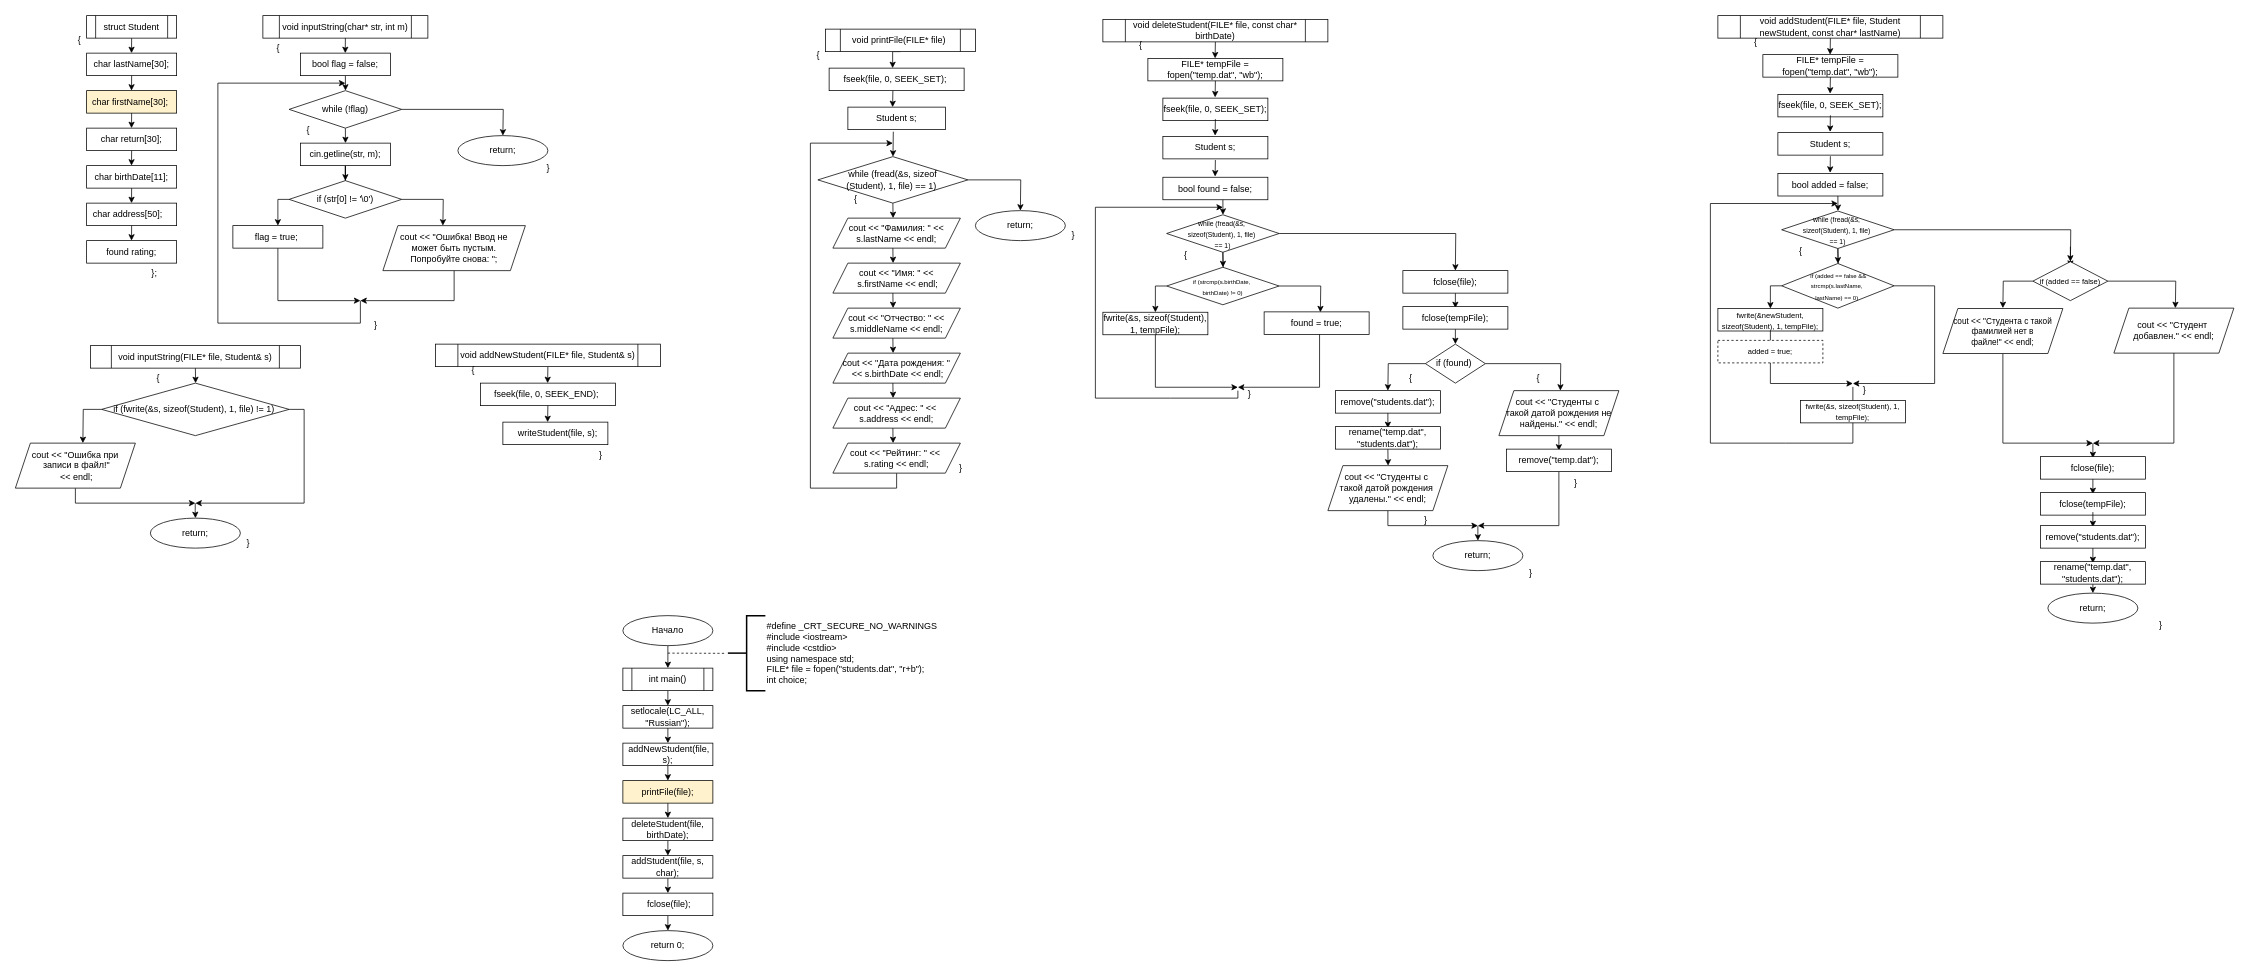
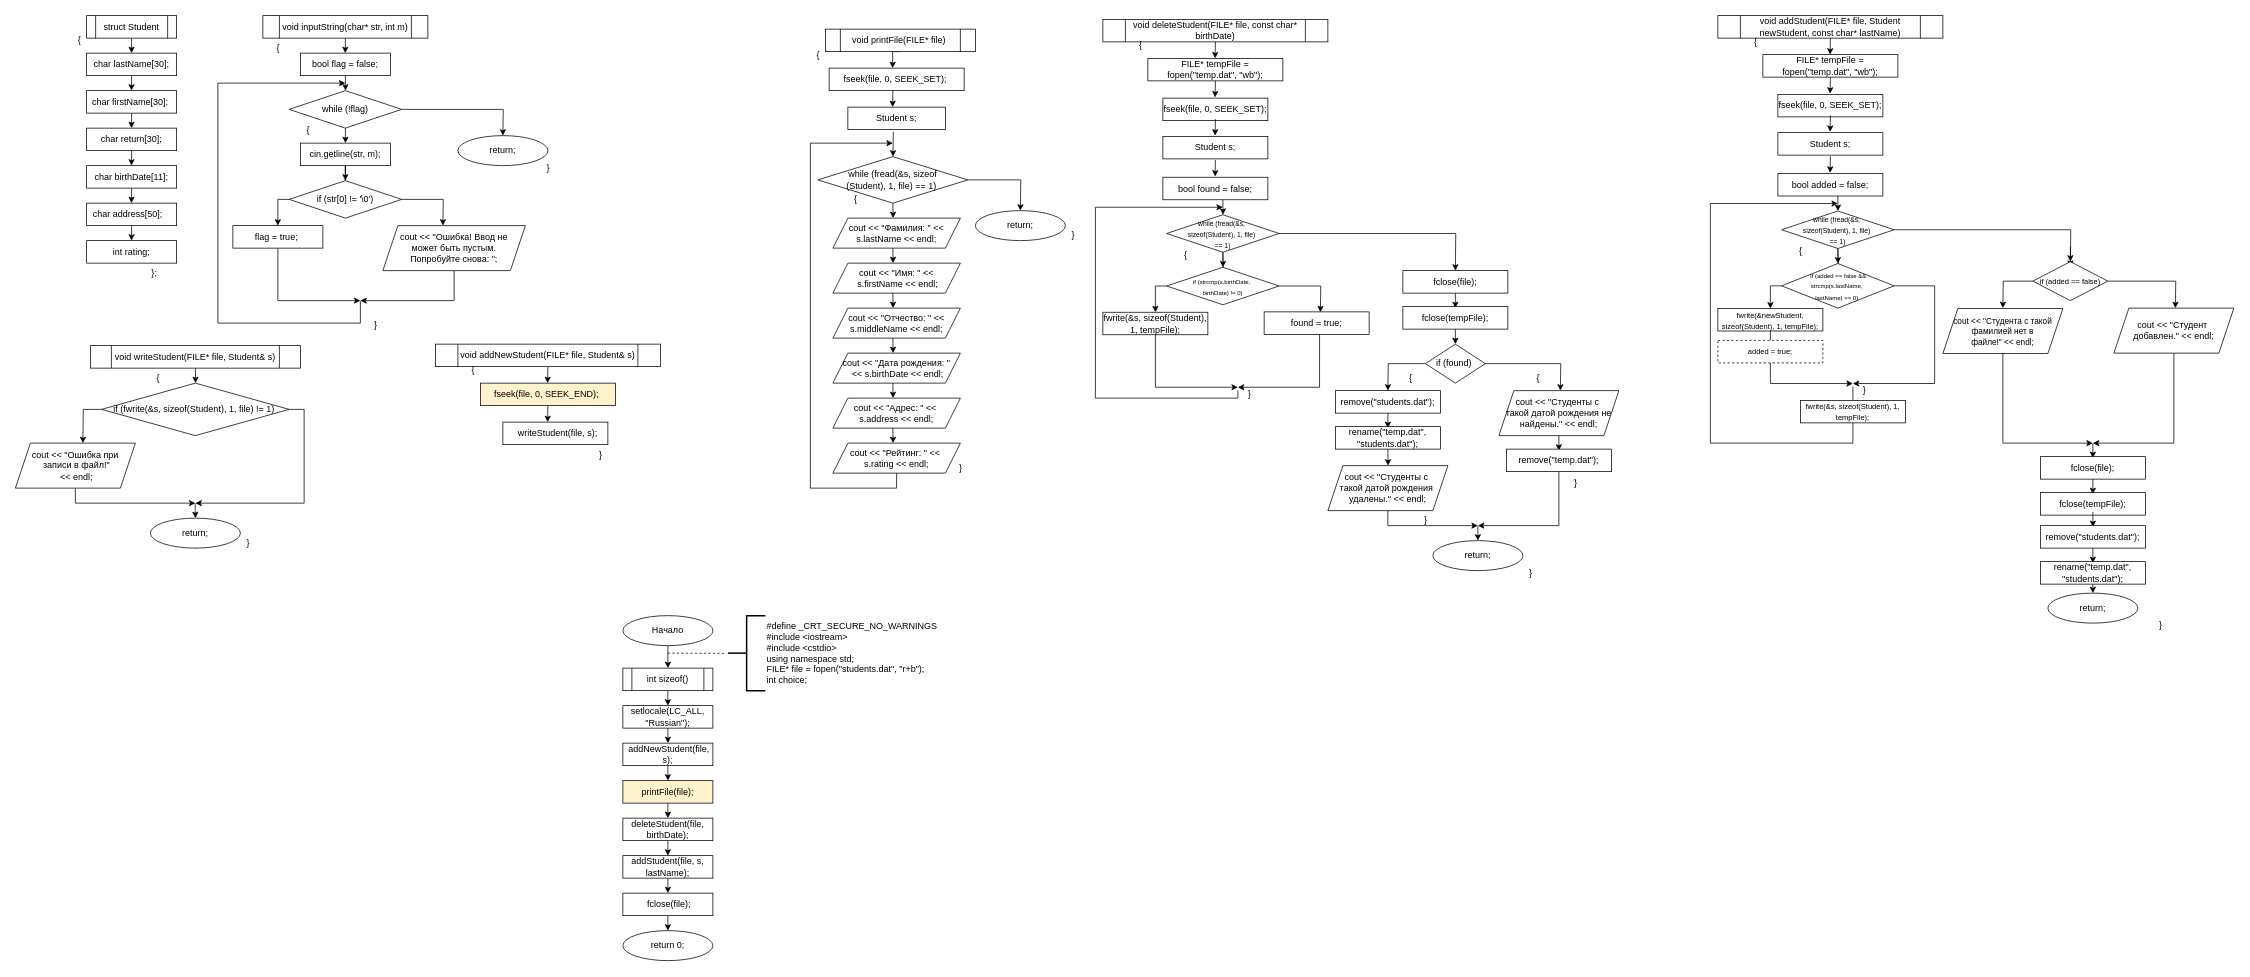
(132, 102) -> (132, 102)
(132, 252) -> (132, 252)
(195, 357) -> (195, 357)
(548, 394) -> (548, 394)
(668, 679) -> (668, 679)
(668, 867) -> (668, 867)
